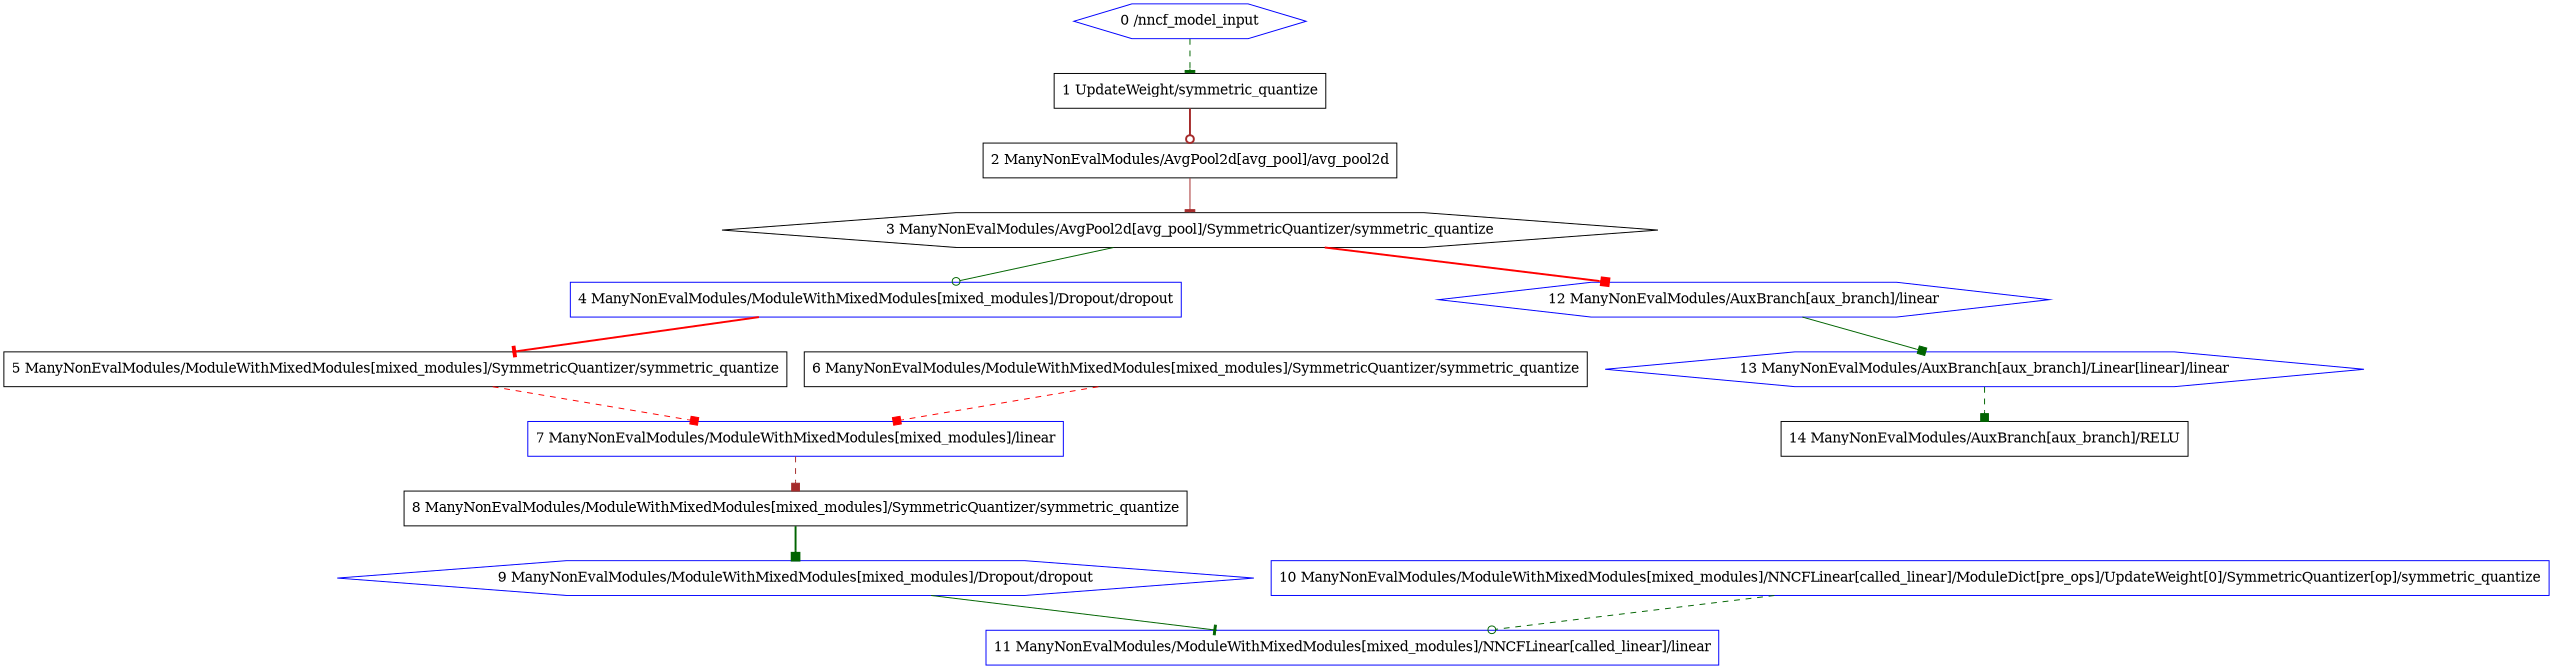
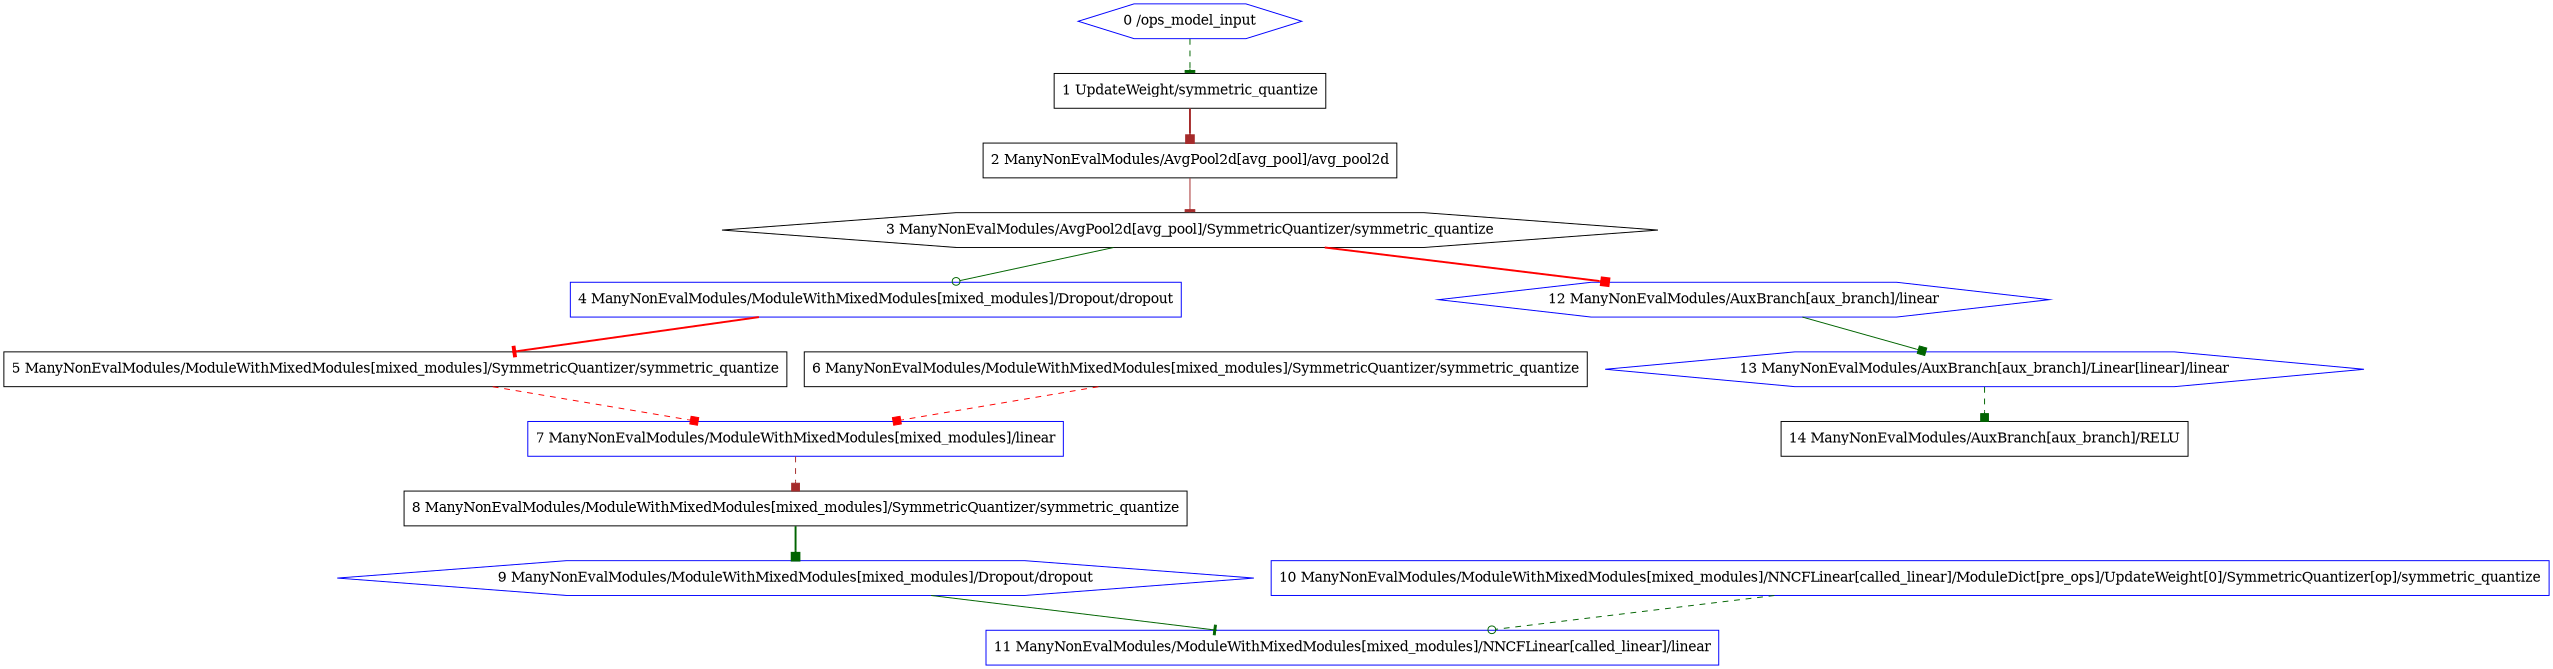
(1190, 21) -> (1190, 21)
(1190, 122) -> (1190, 121)
